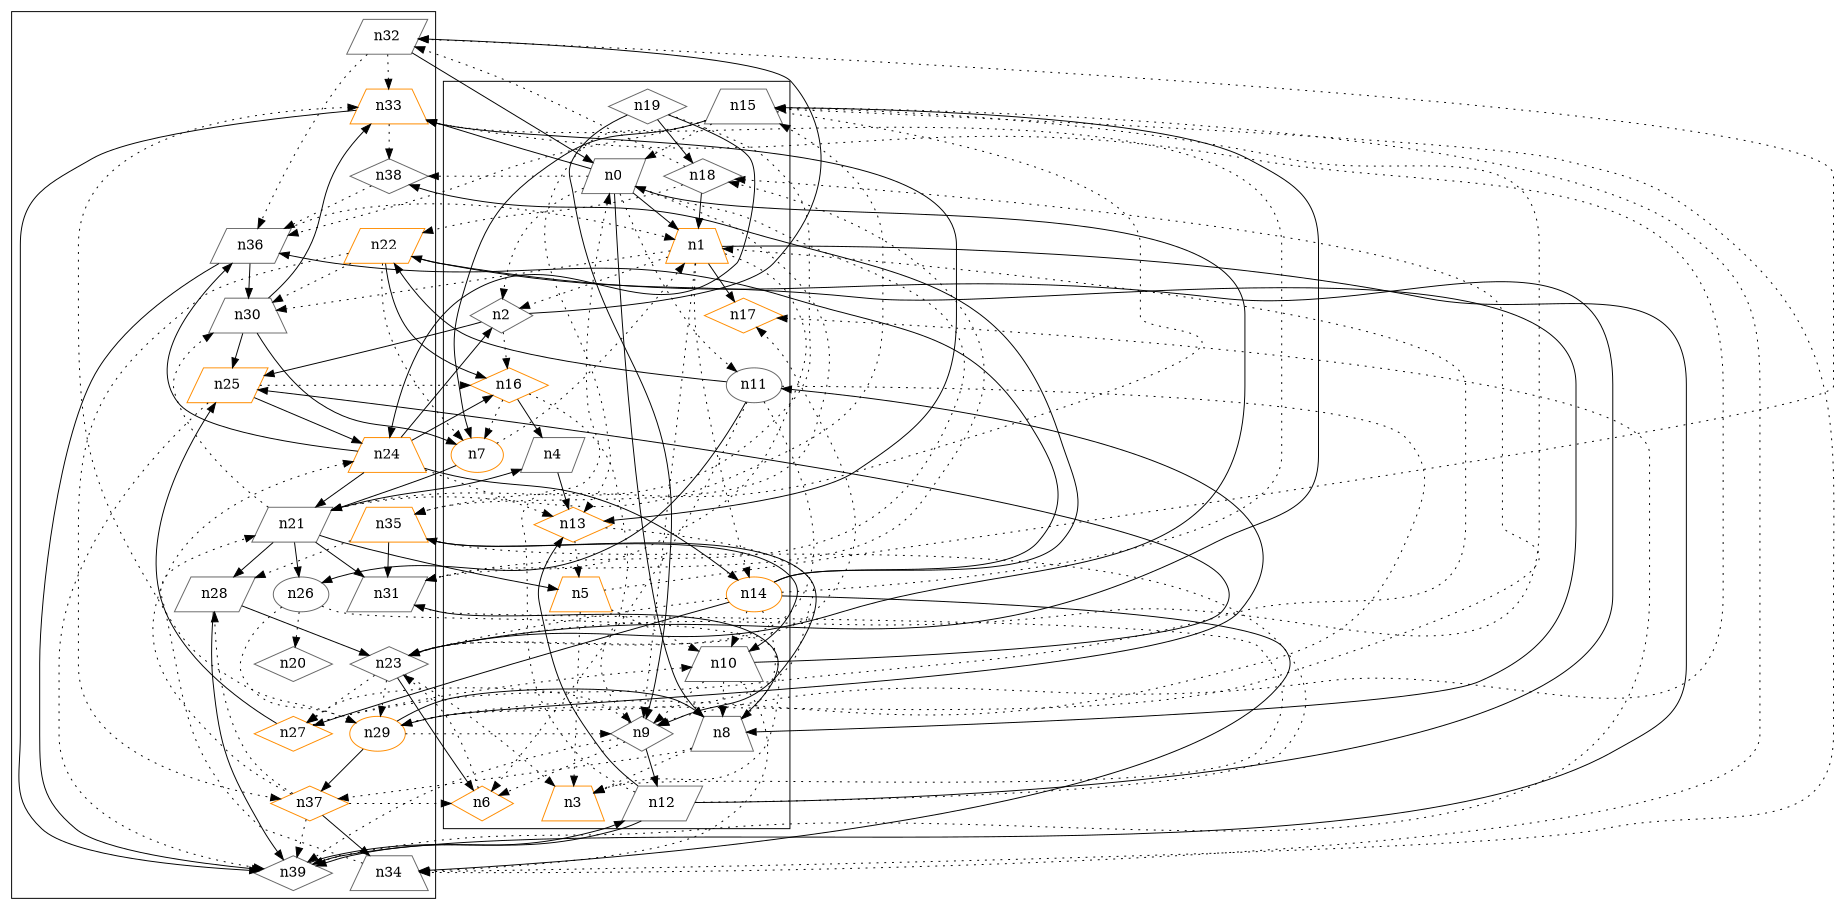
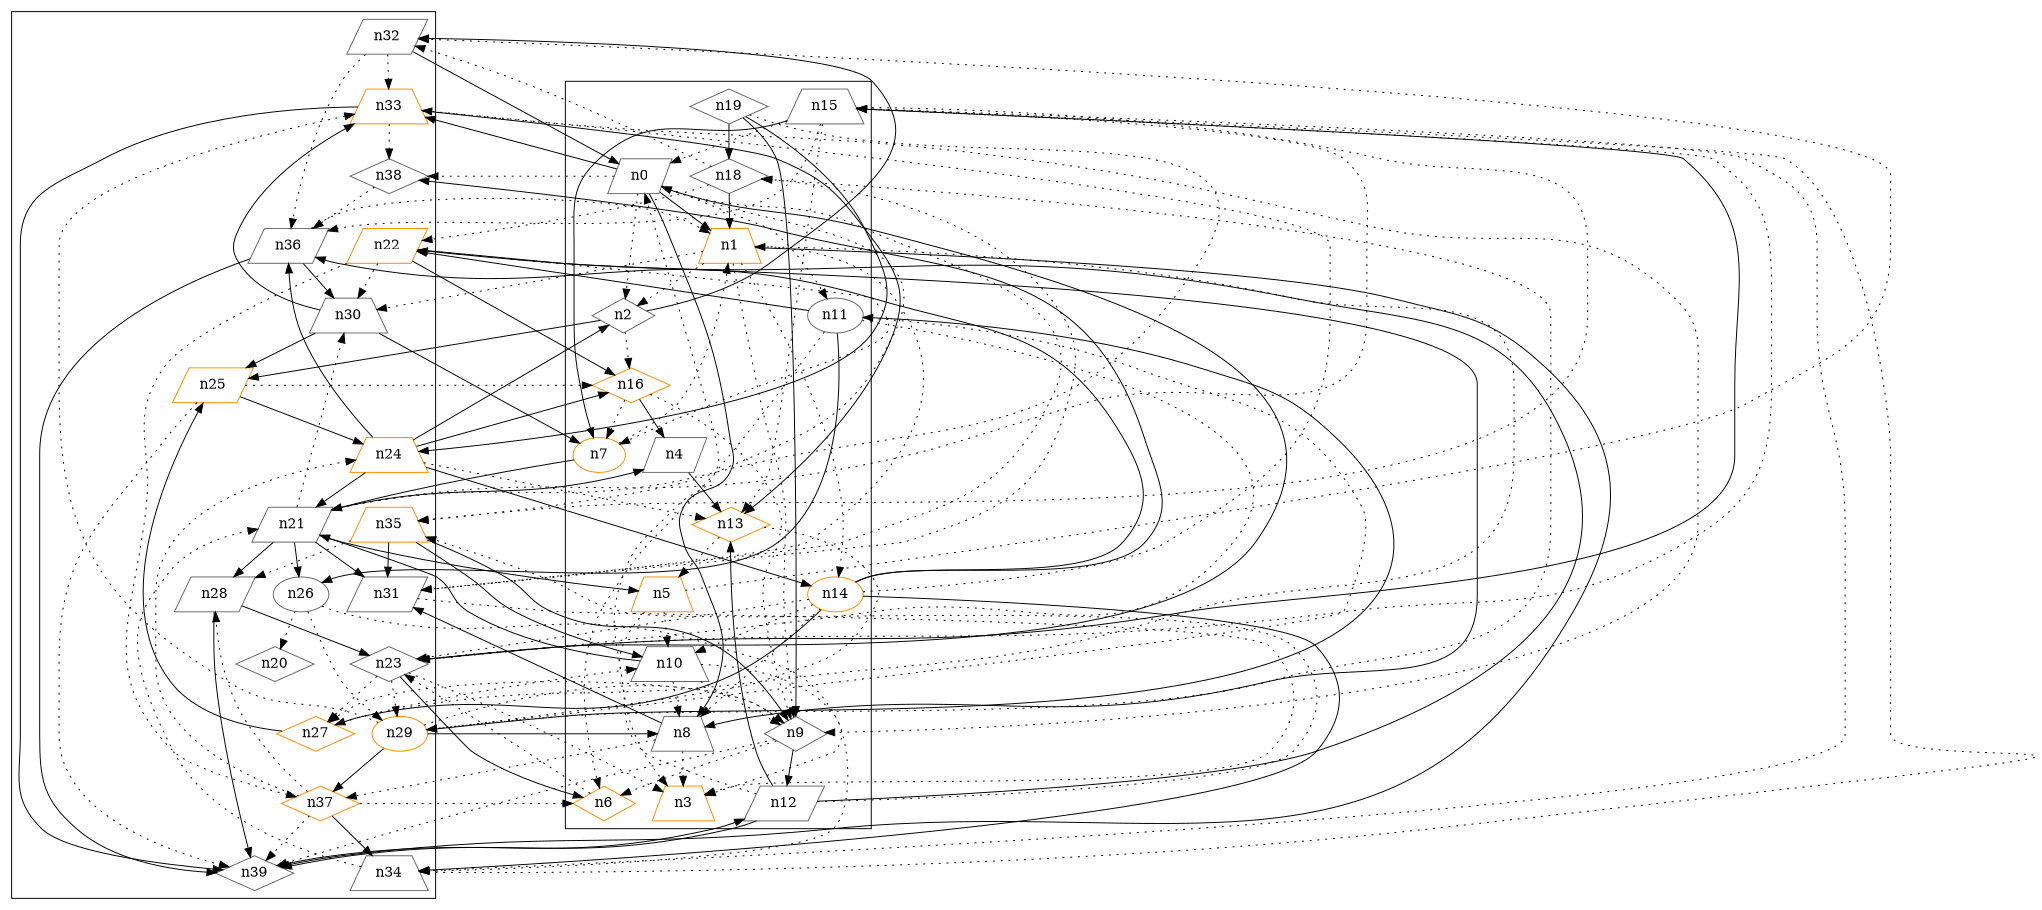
(743, 316) -> none
(1002, 503) -> (476, 616)
